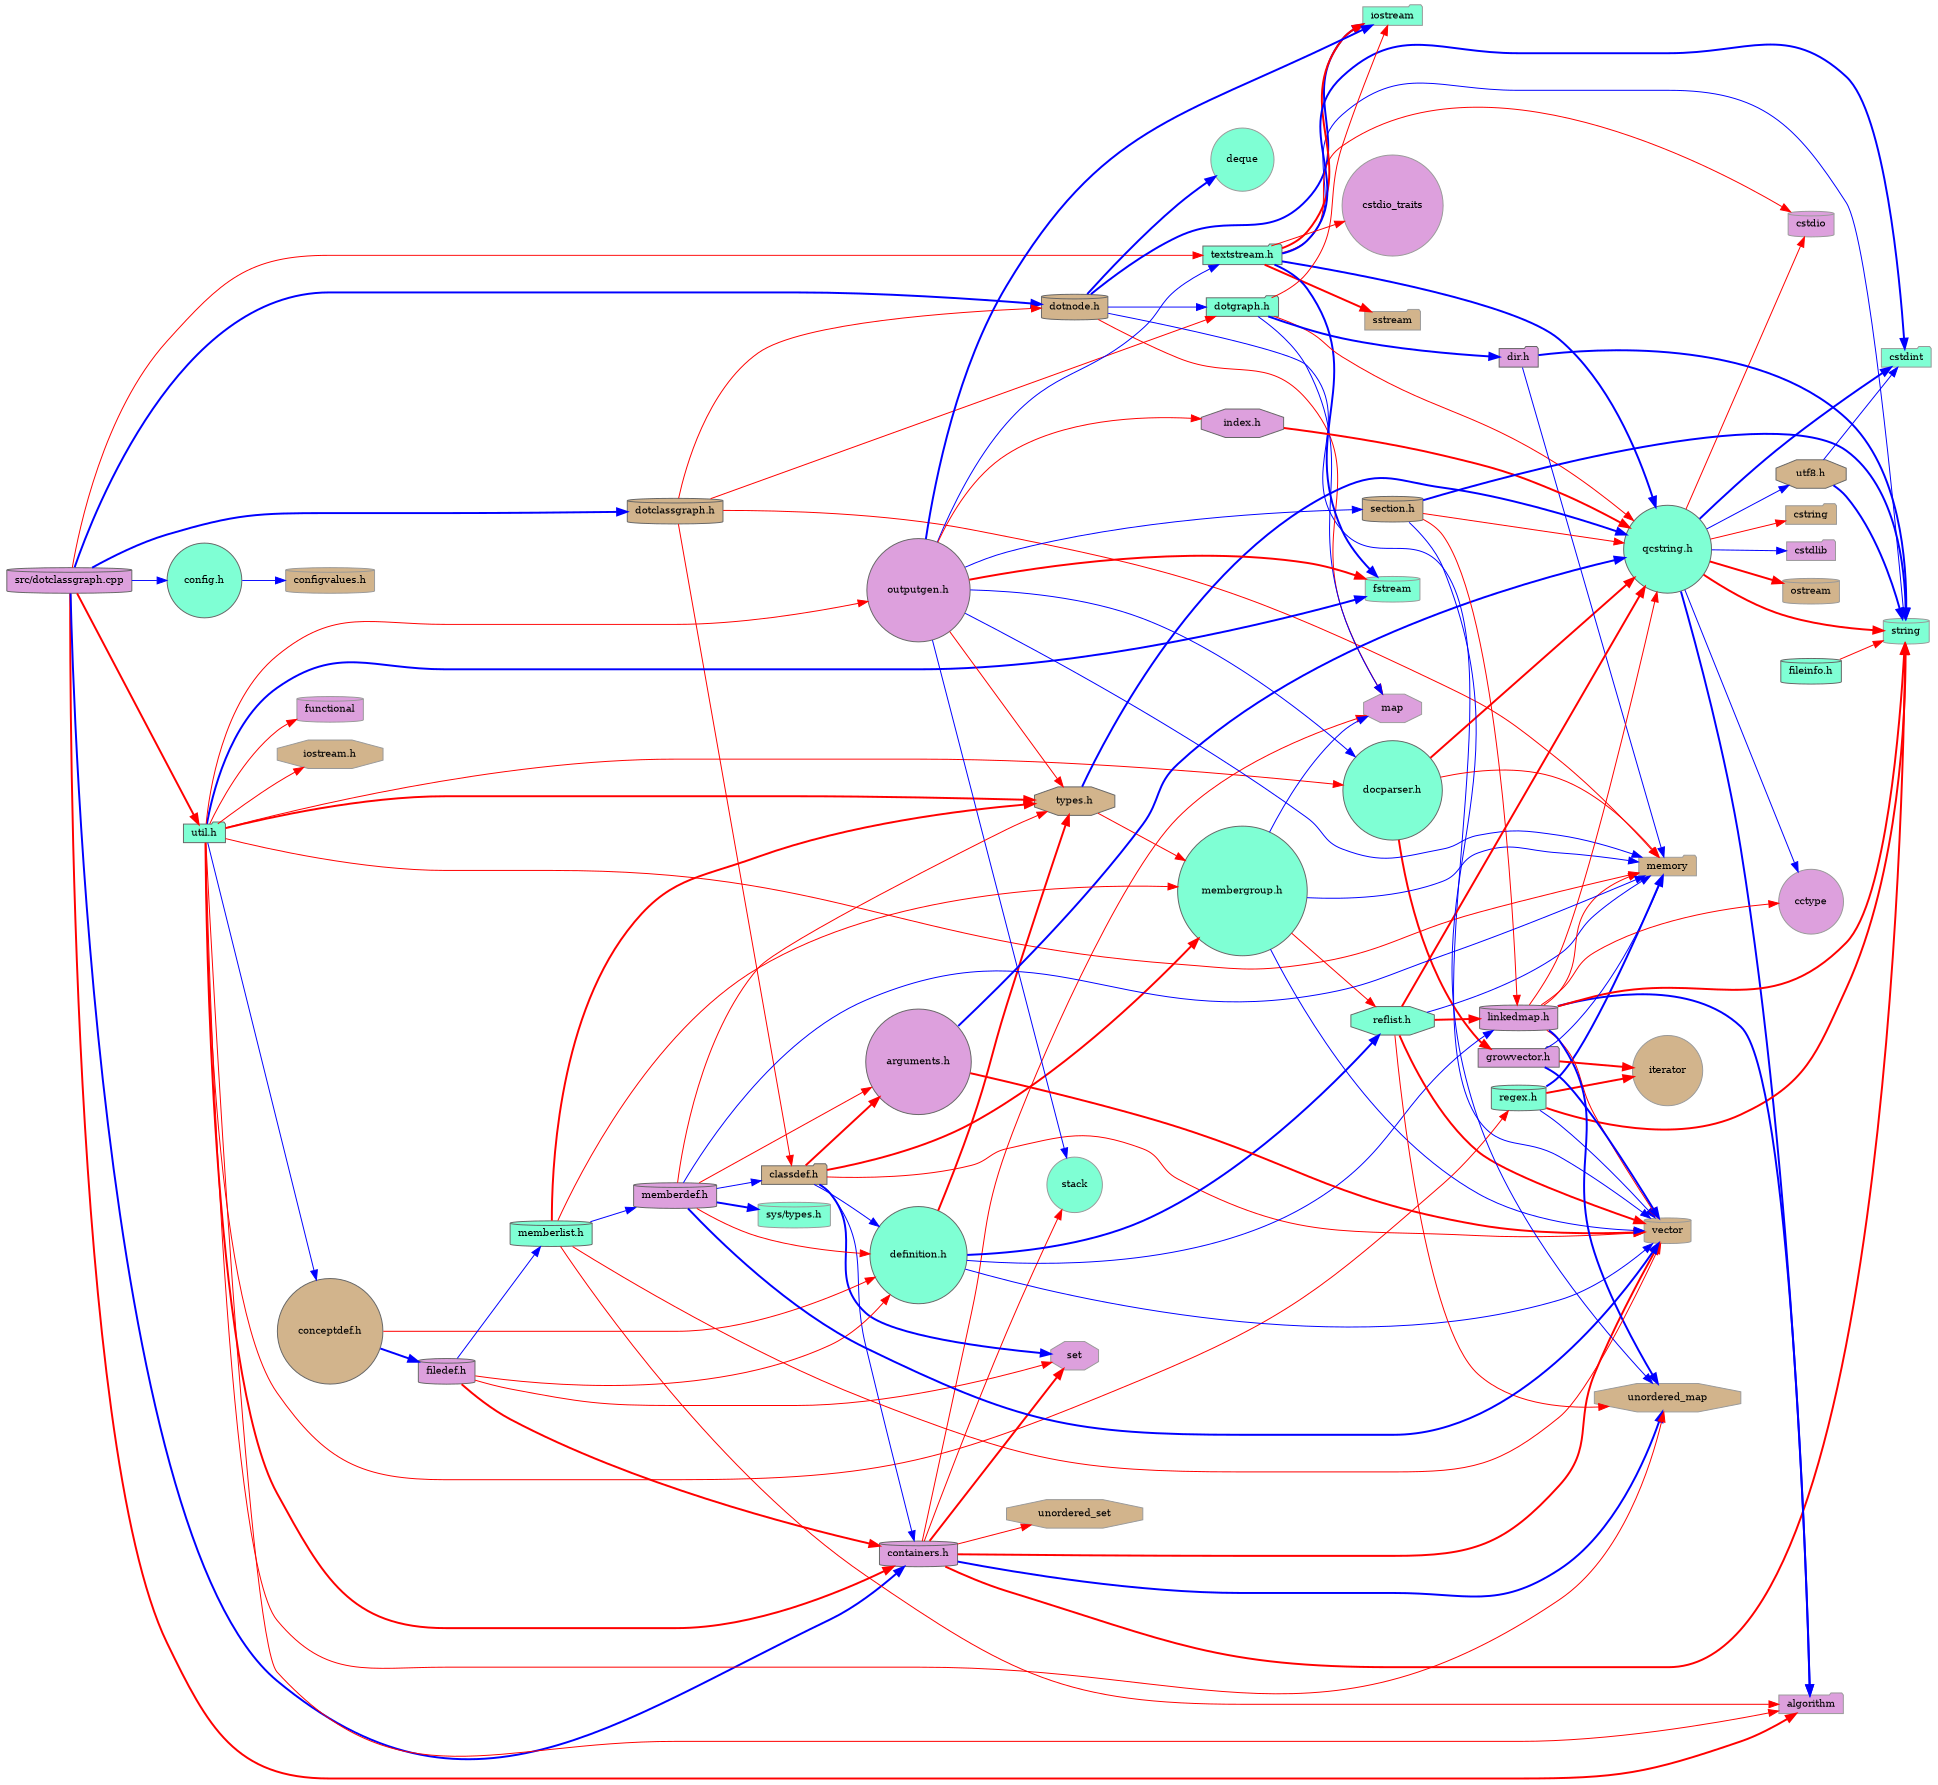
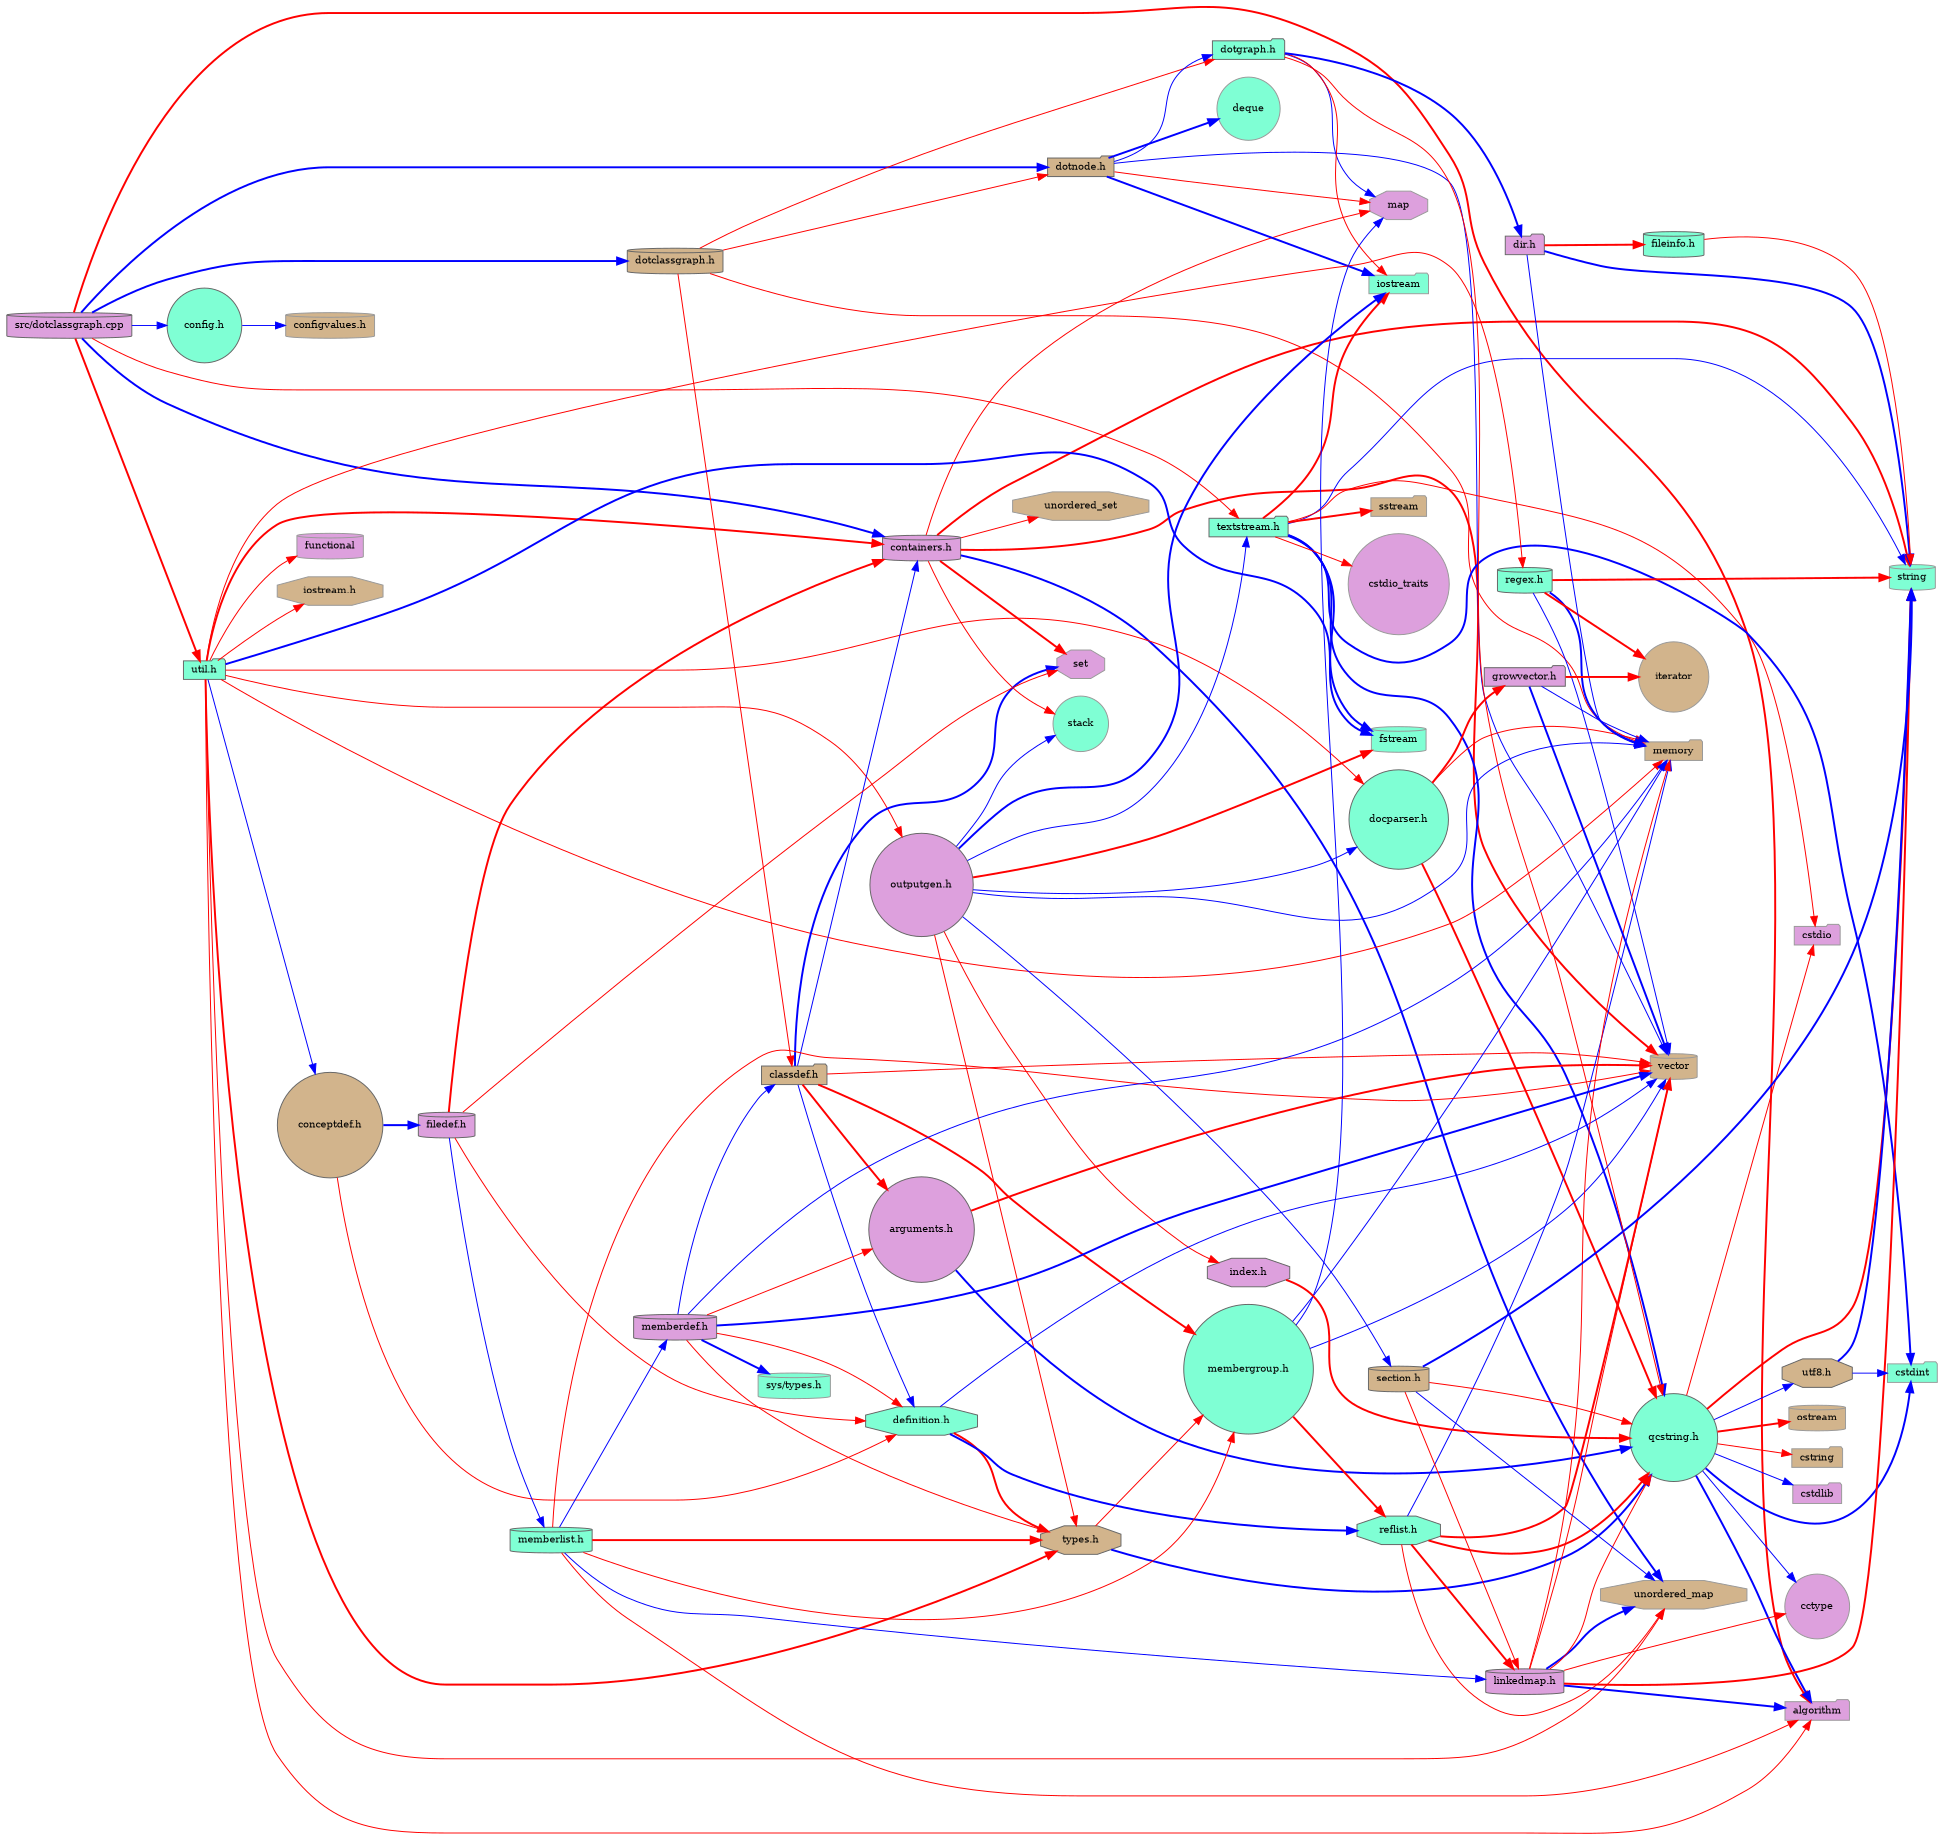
(1811, 224) -> (1817, 936)
none -> (1589, 245)
(1075, 307) -> (1081, 167)
(1330, 967) -> (1335, 1463)
(1261, 1227) -> (1012, 1643)
(919, 1255) -> (922, 1421)
